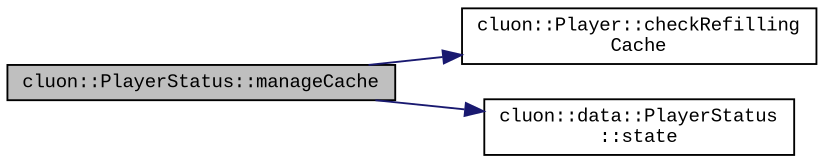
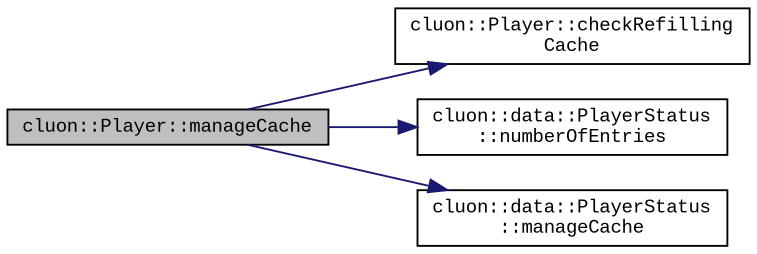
(201, 83) -> (168, 127)
none -> (572, 127)
(639, 127) -> (572, 218)
